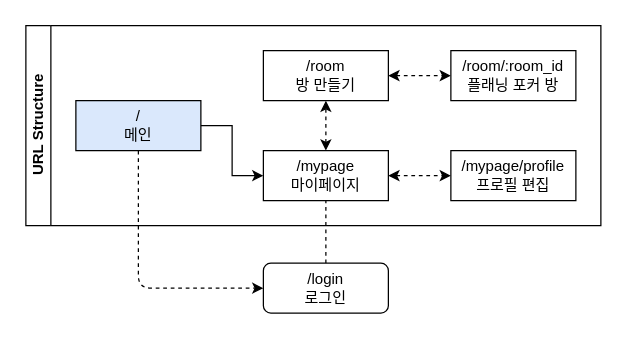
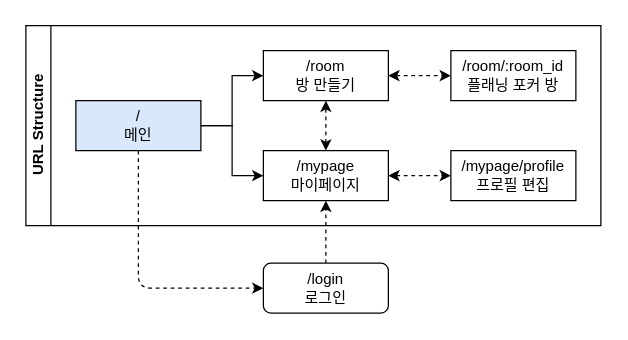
none -> (232, 89)
(326, 207) -> (326, 211)
